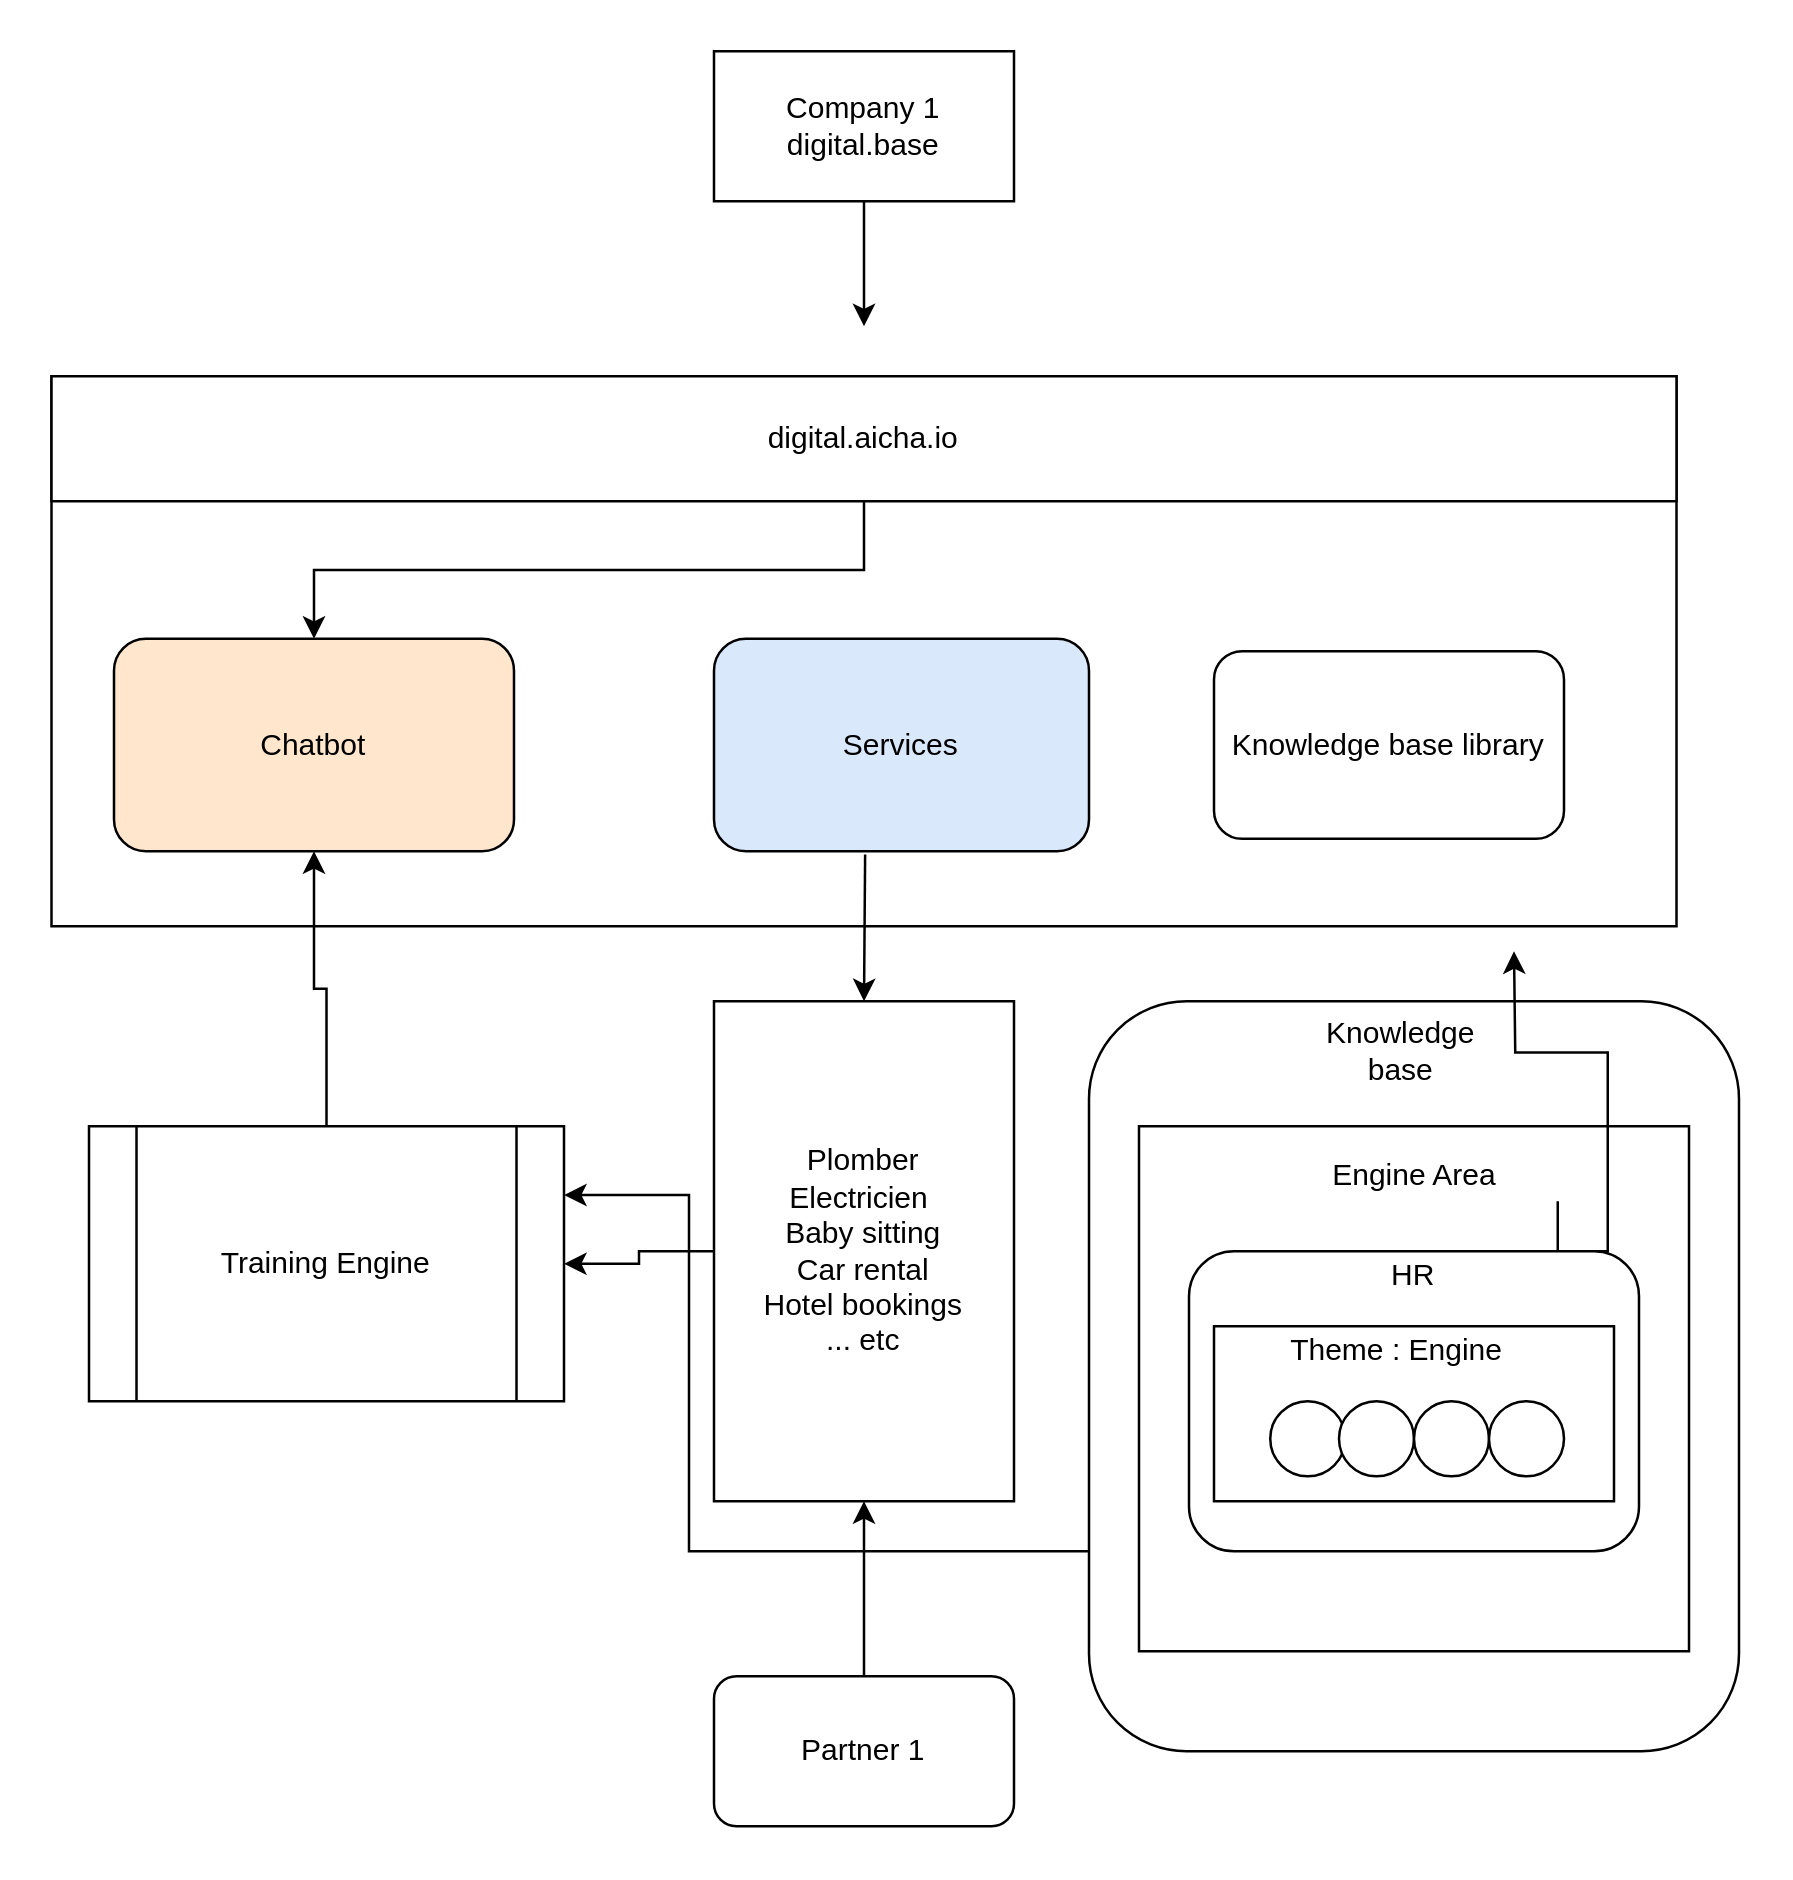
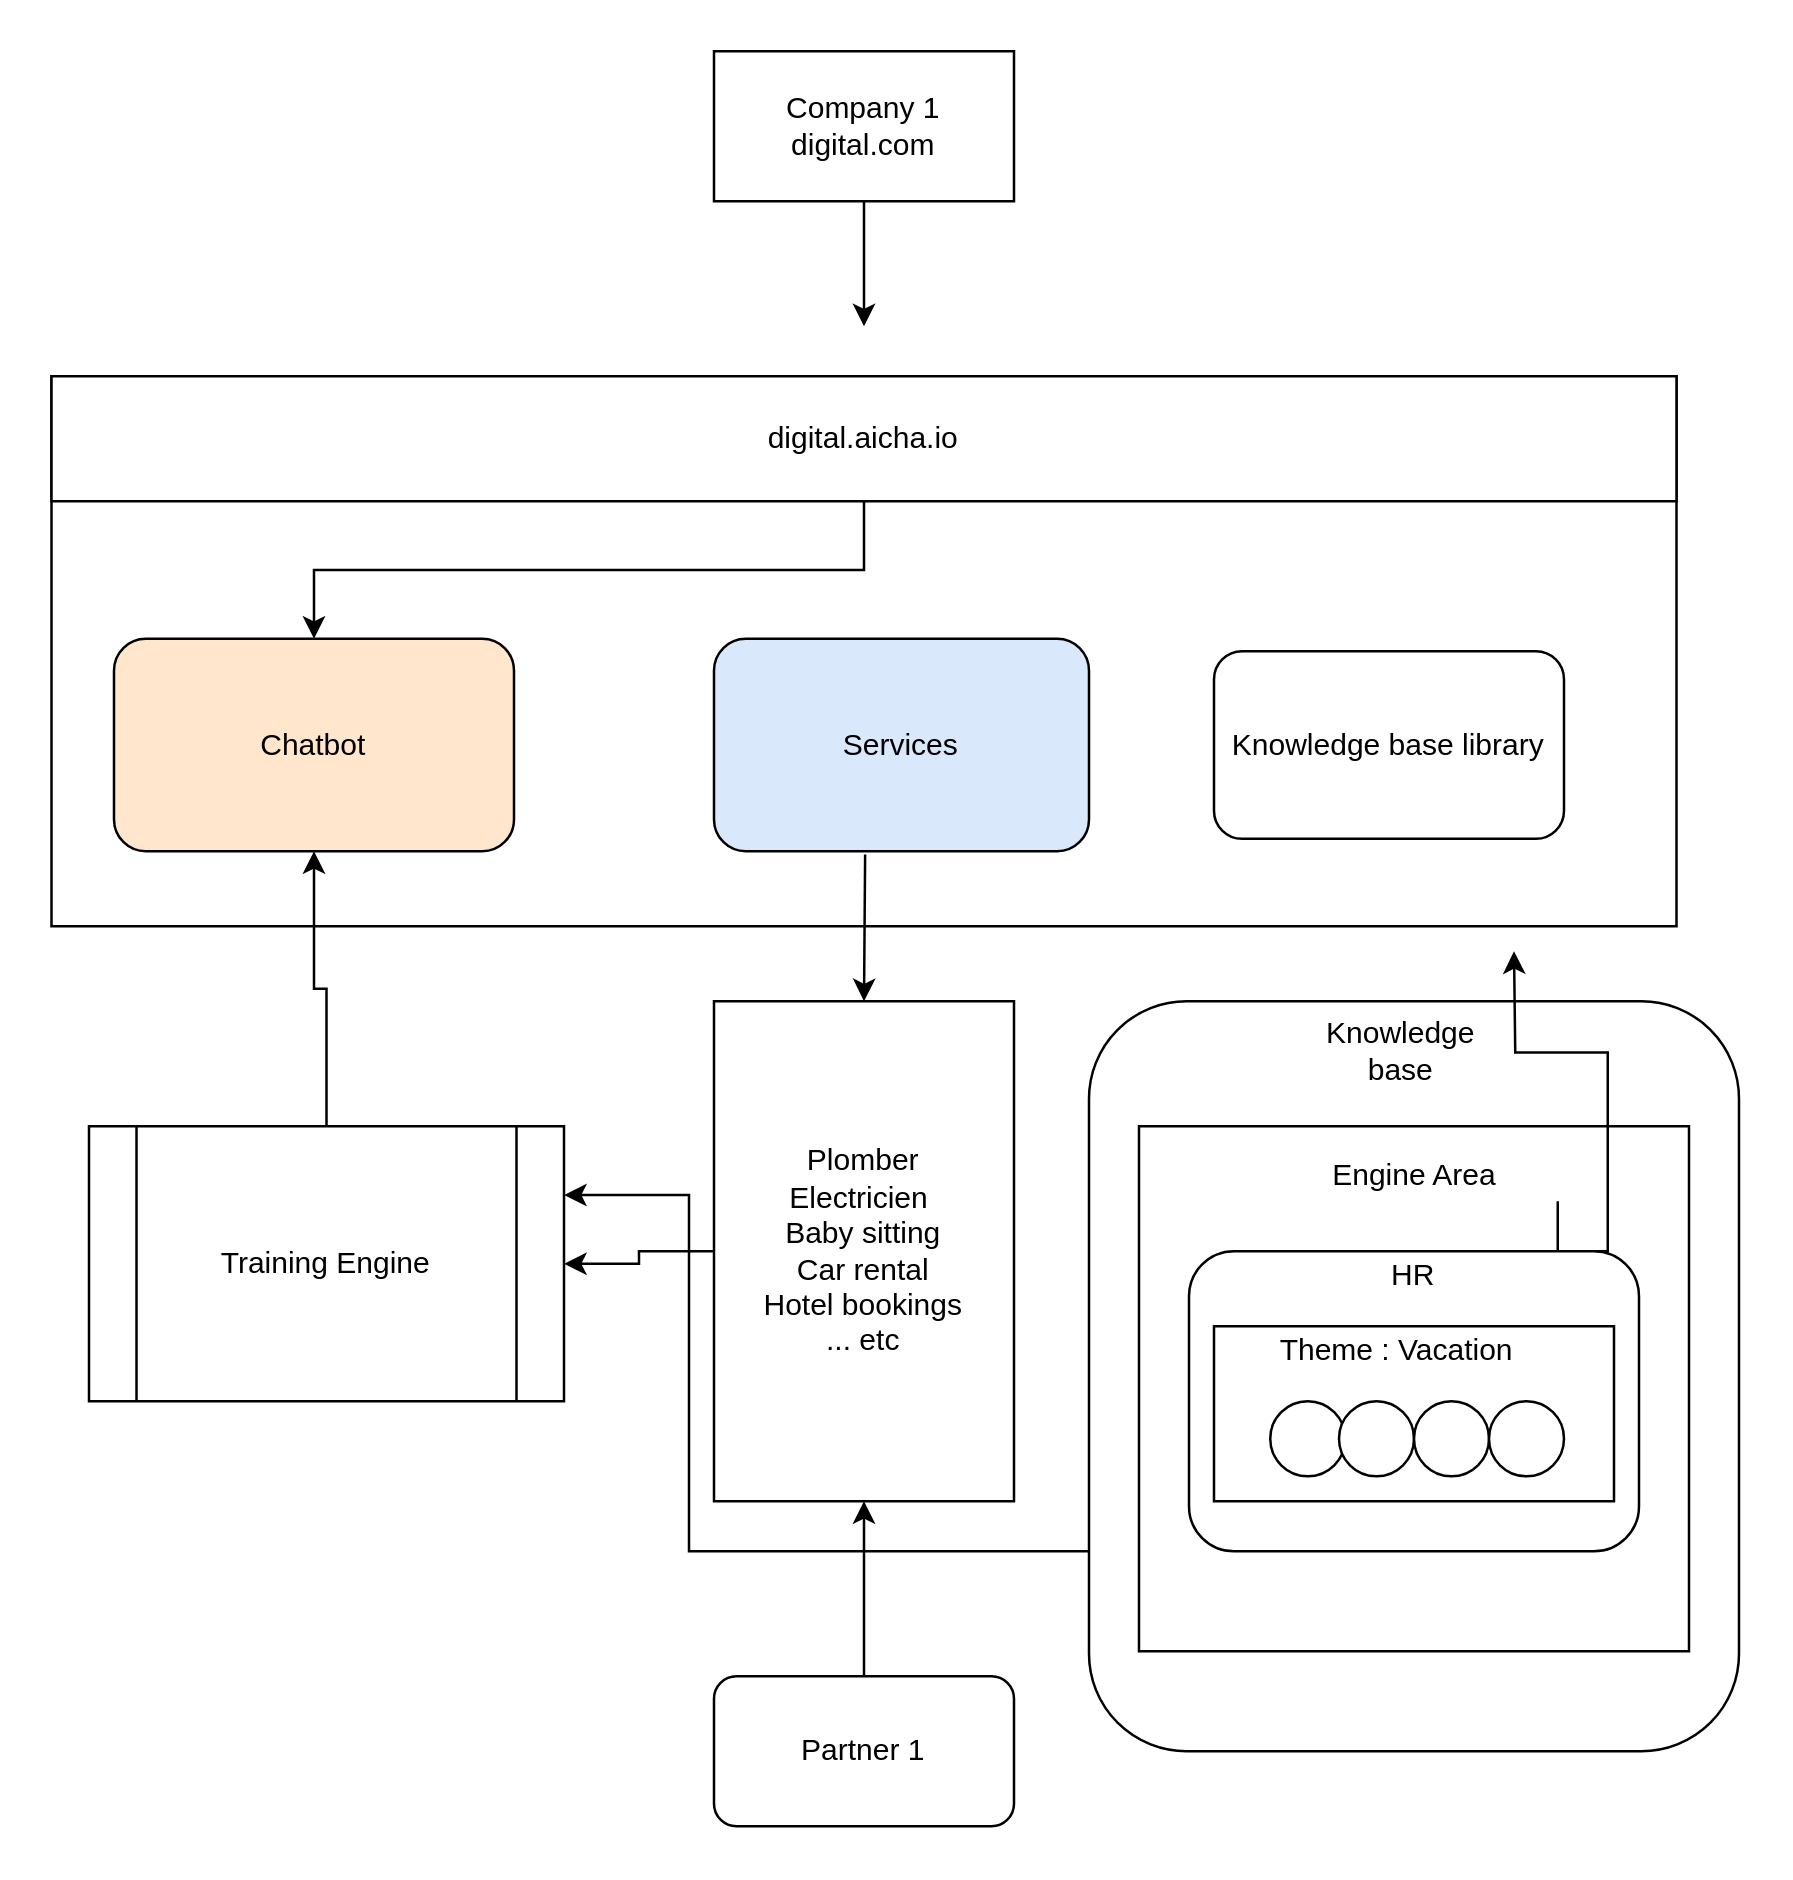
(864, 126) -> (864, 126)
(1401, 1351) -> (1401, 1351)
